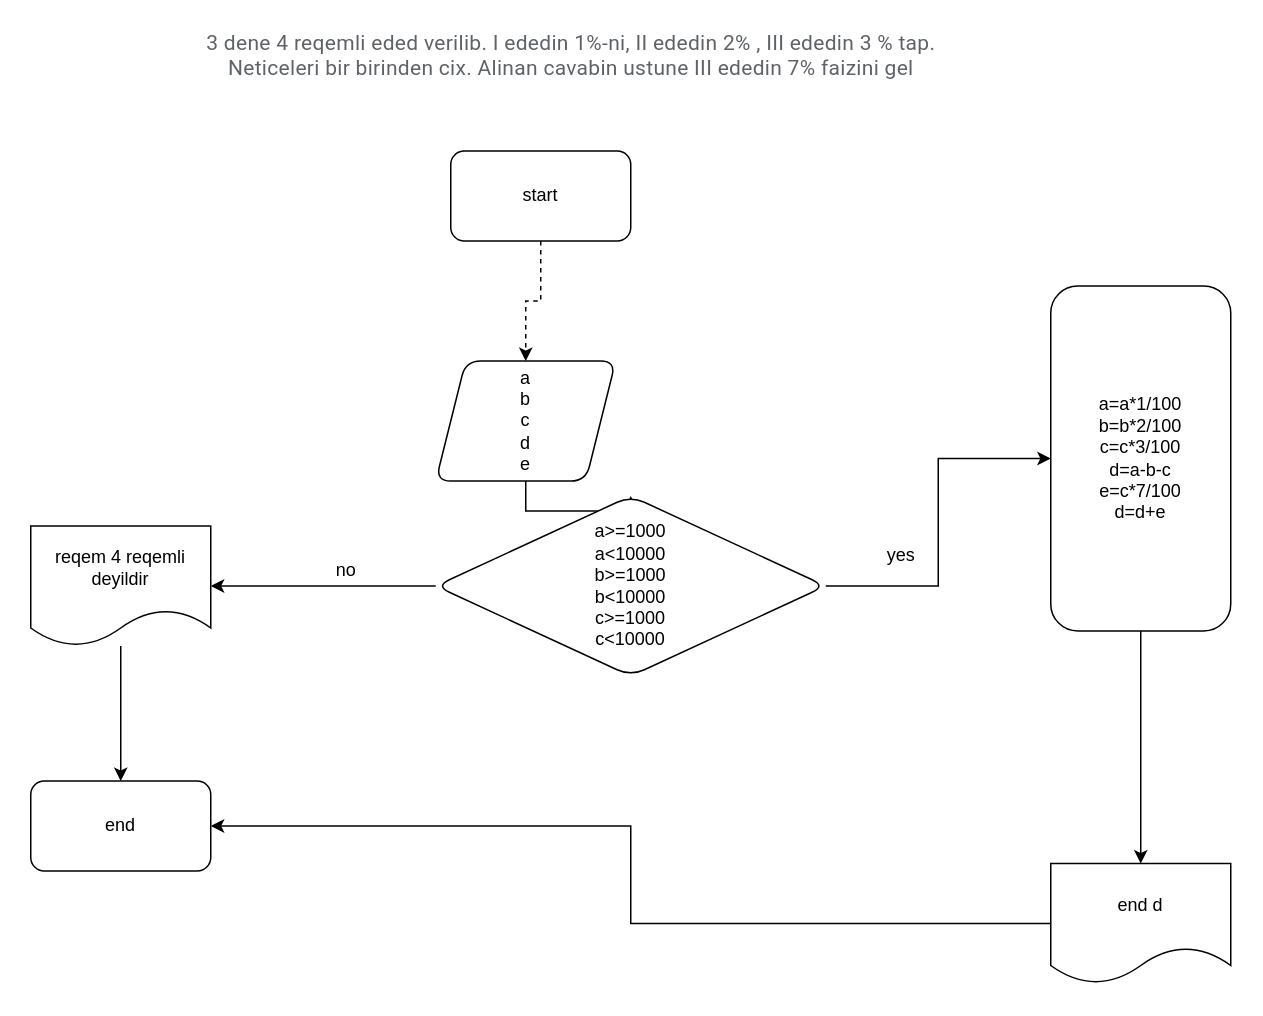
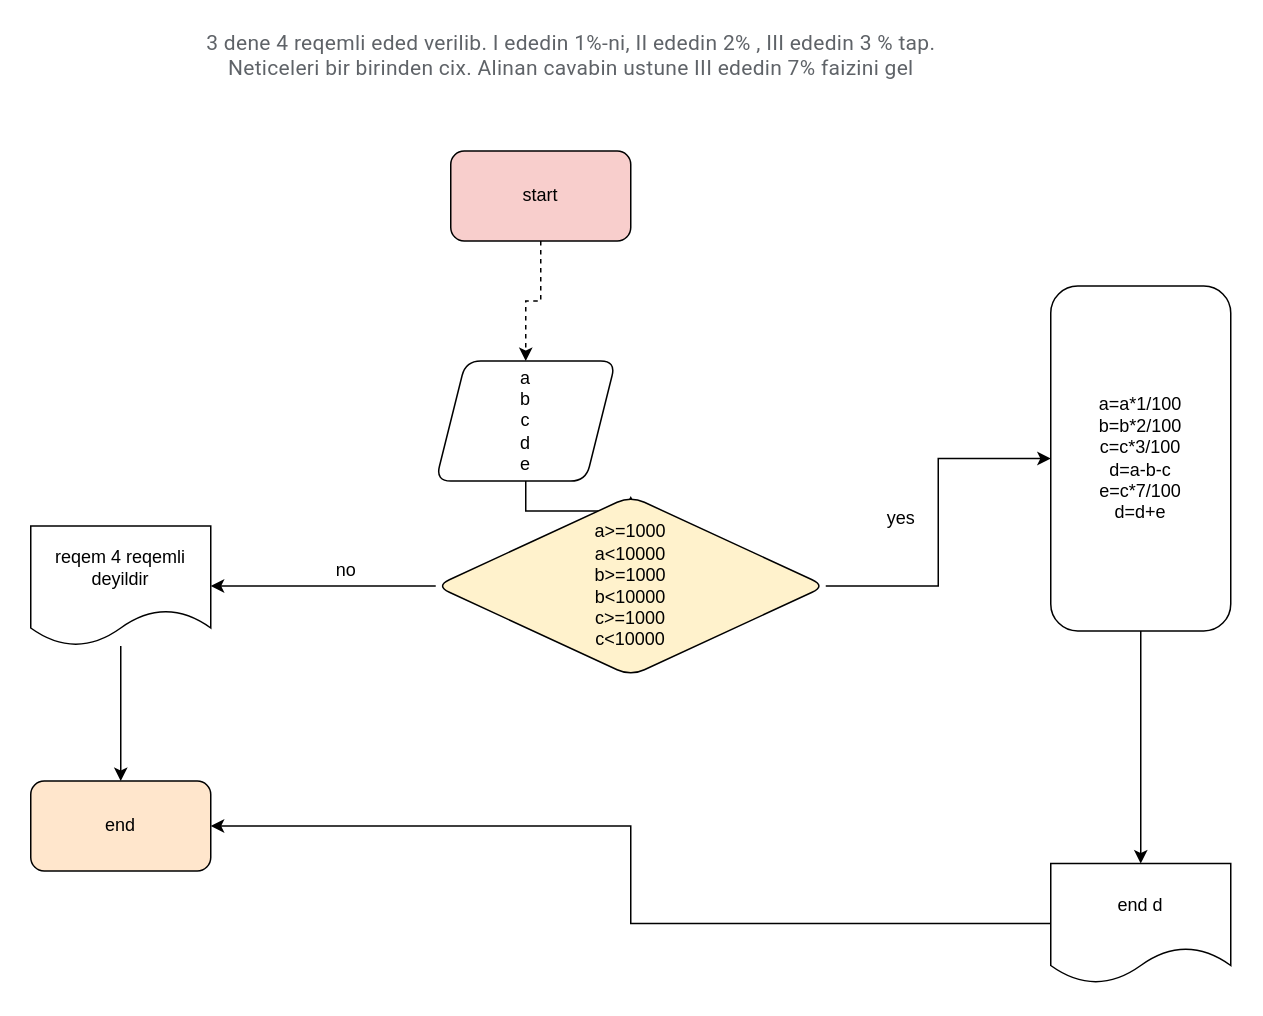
(541, 196) -> (541, 196)
(901, 556) -> (901, 518)
(631, 586) -> (631, 586)
(121, 826) -> (121, 826)
